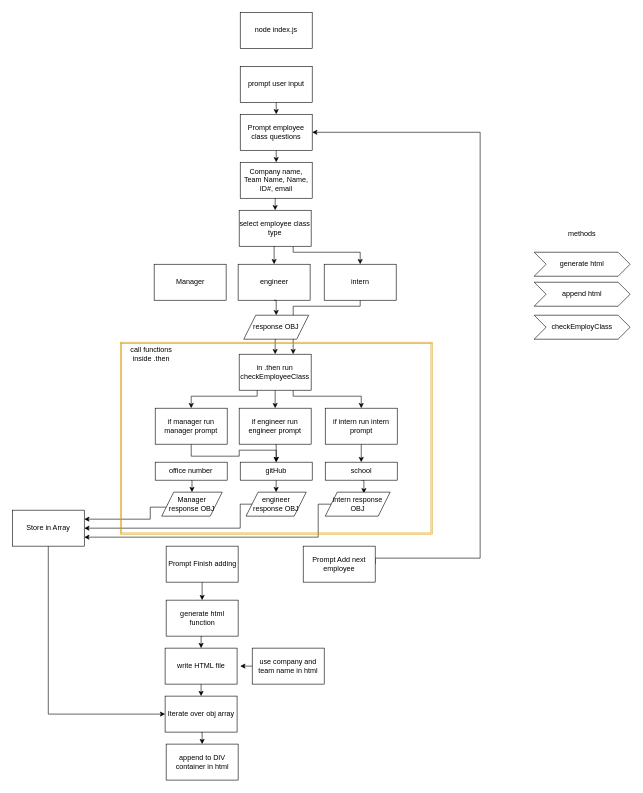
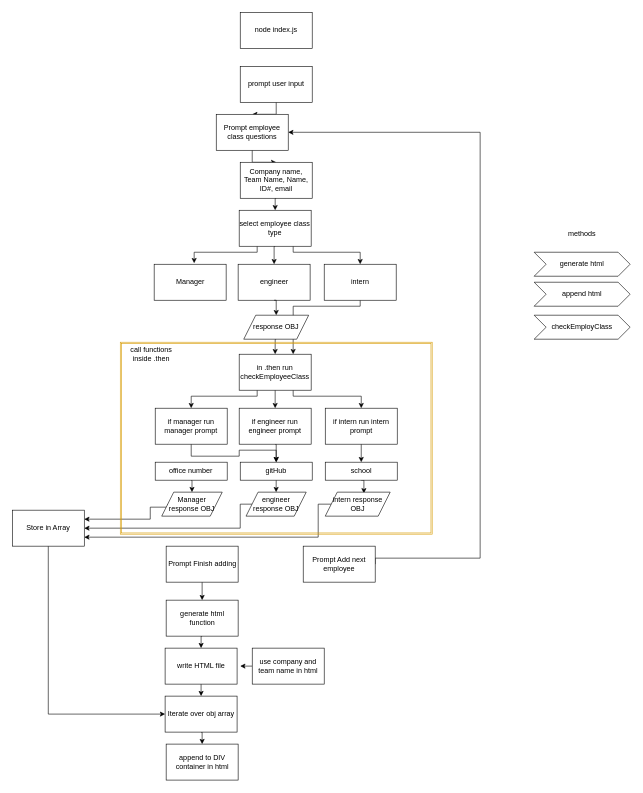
(276, 132) -> (252, 132)
none -> (194, 254)
